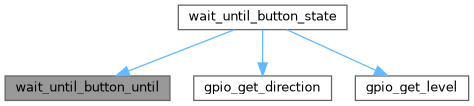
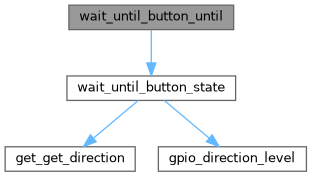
(181, 50) -> (151, 46)
(263, 88) -> (70, 159)
(412, 88) -> (232, 159)
